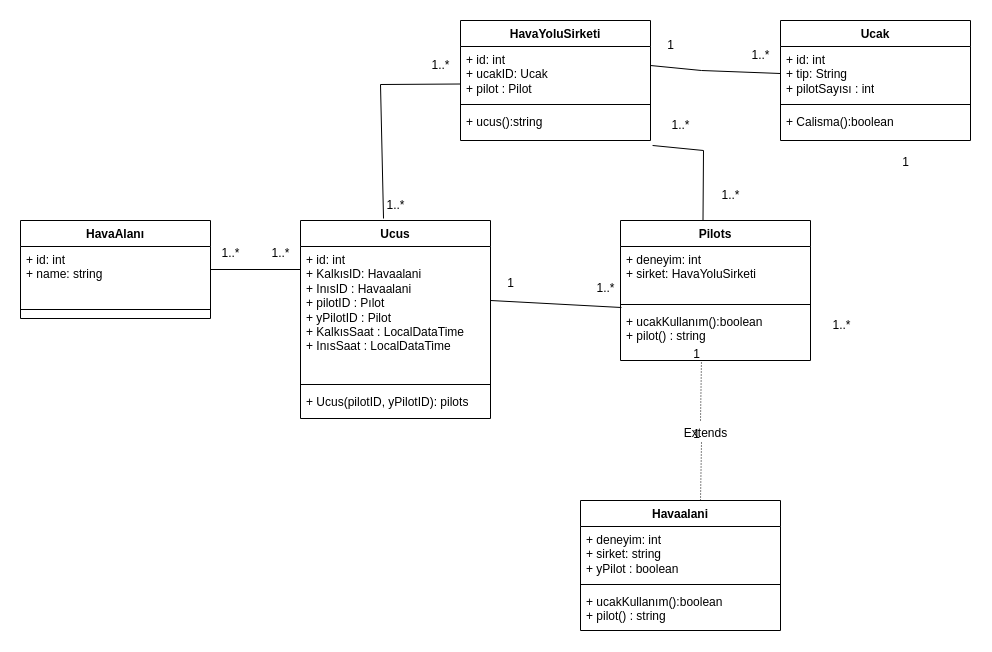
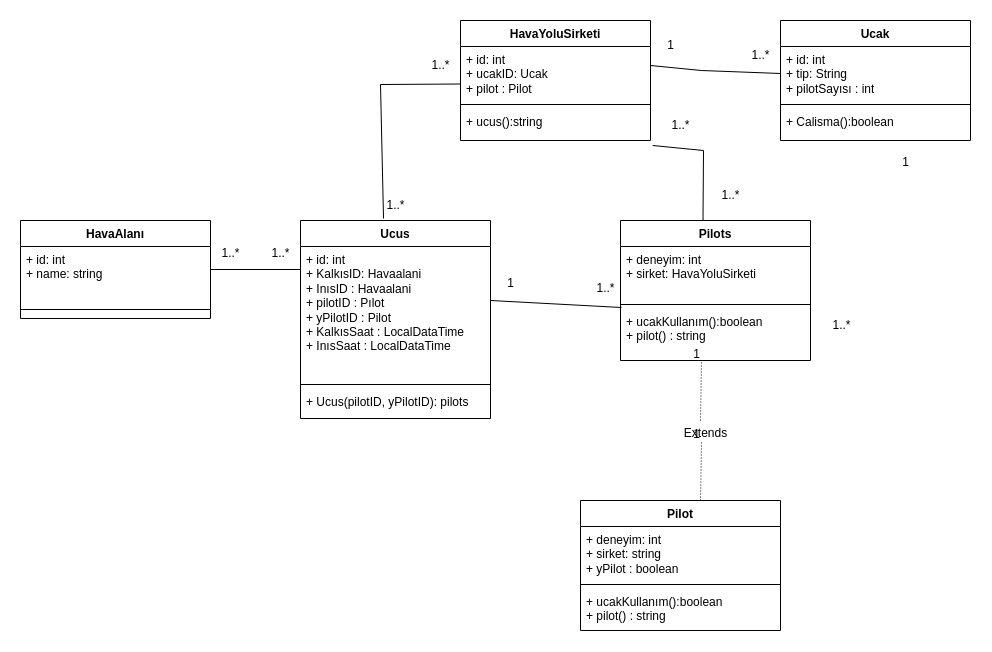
(681, 515) -> (681, 515)
